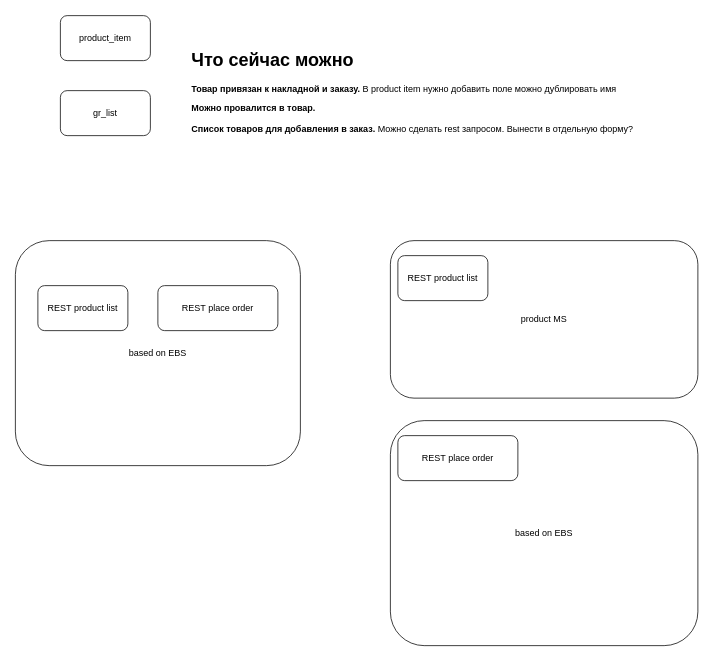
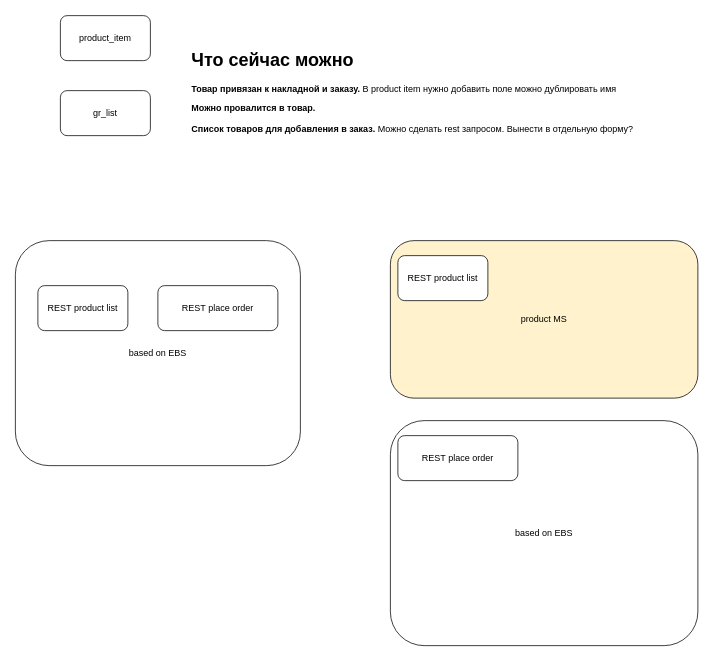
(544, 319) -> (544, 319)
